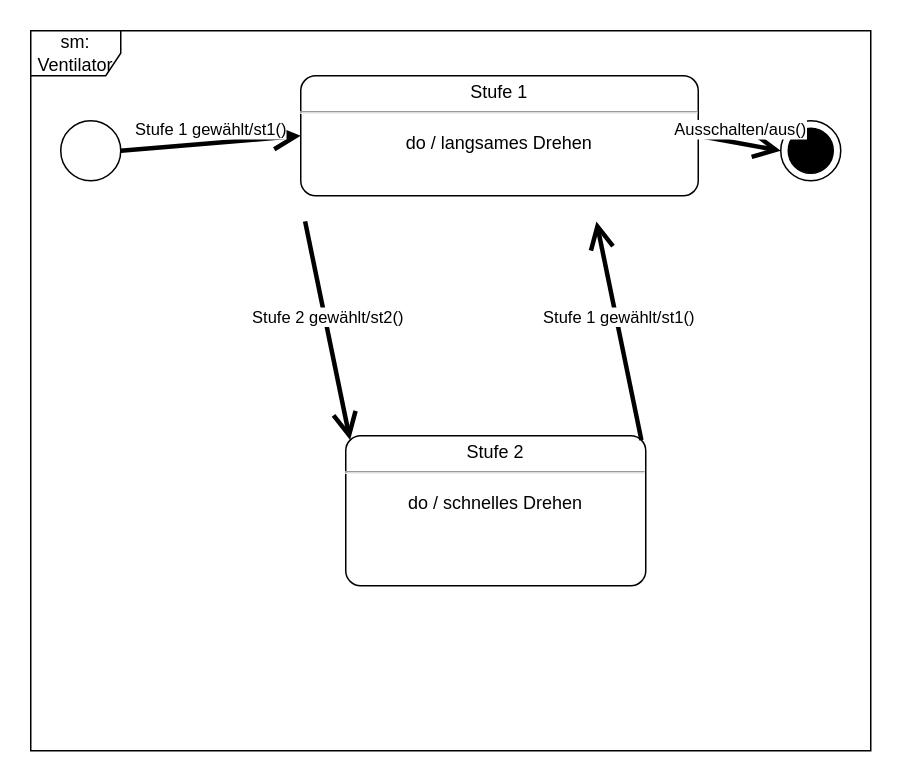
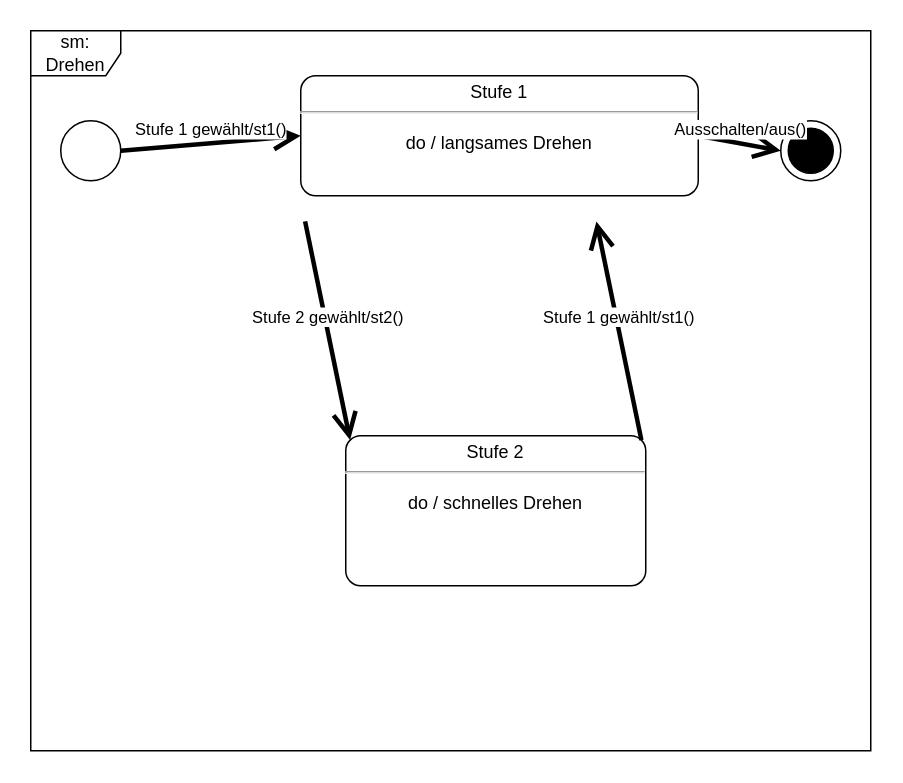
(76, 53) -> (76, 53)
